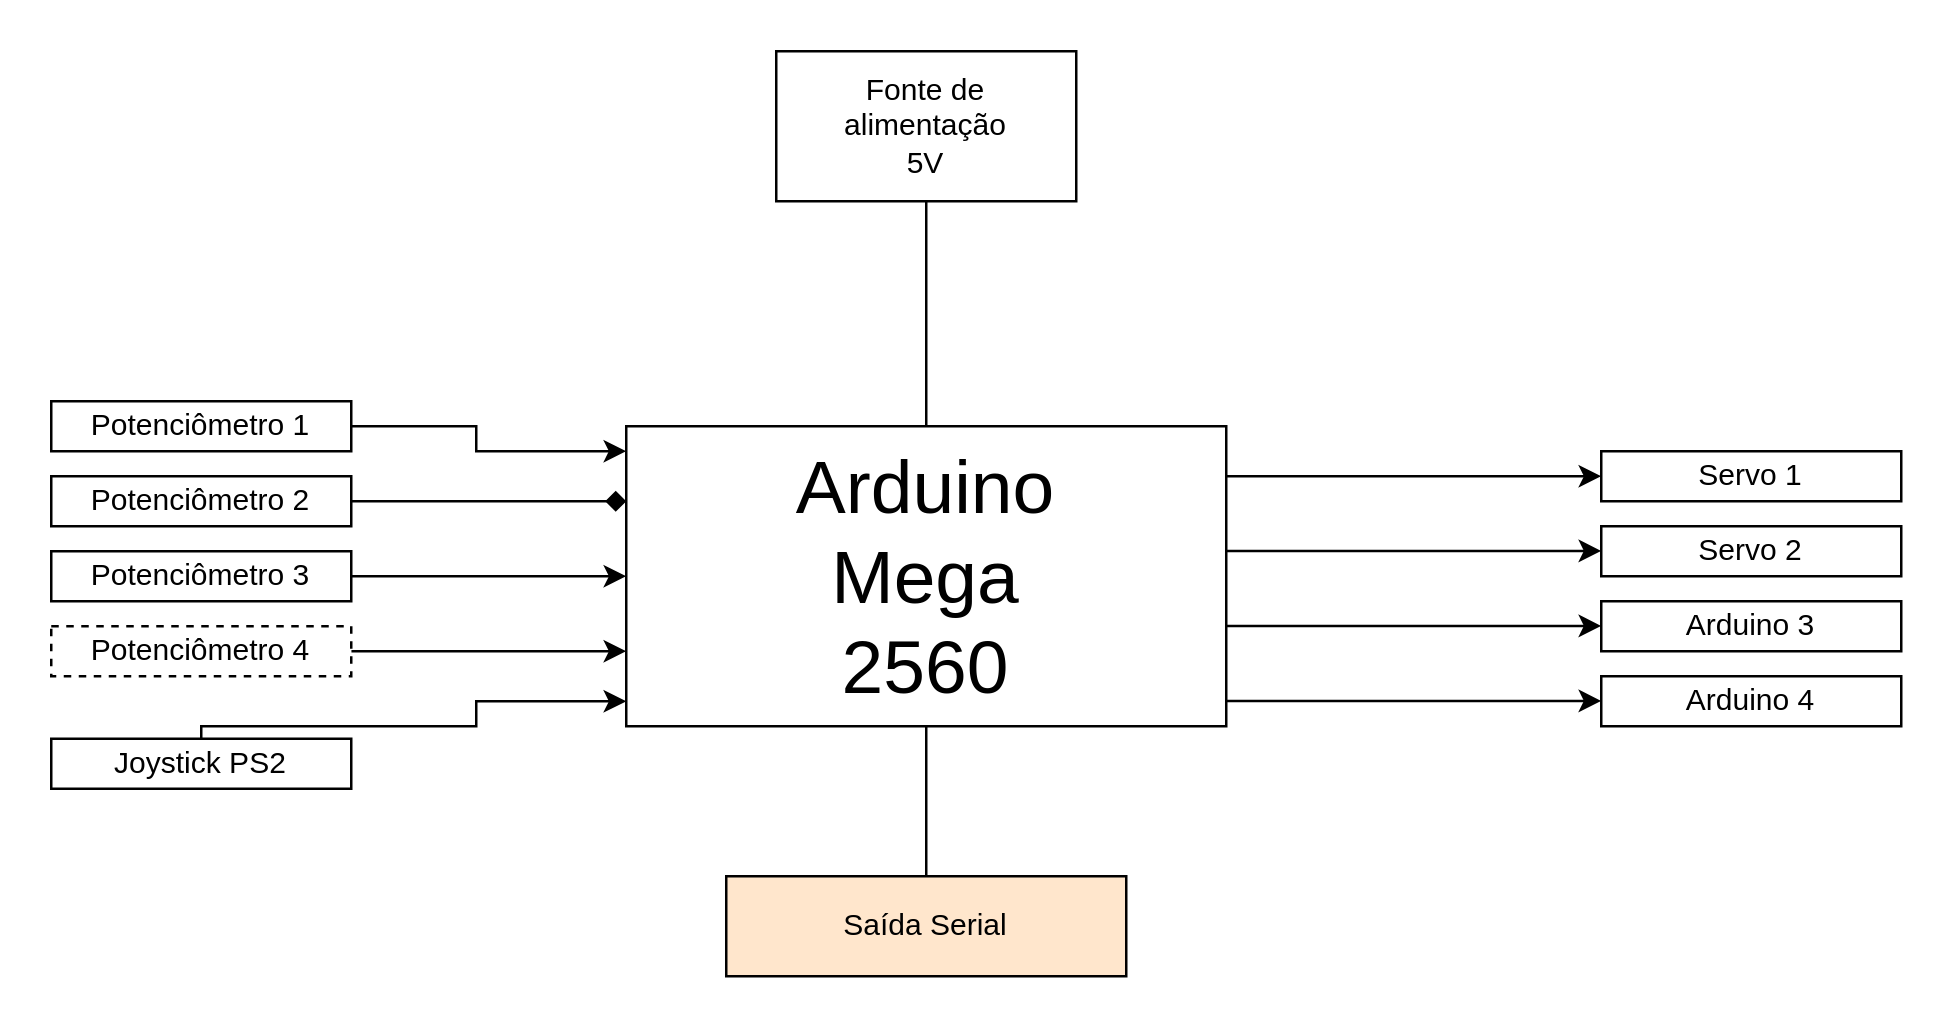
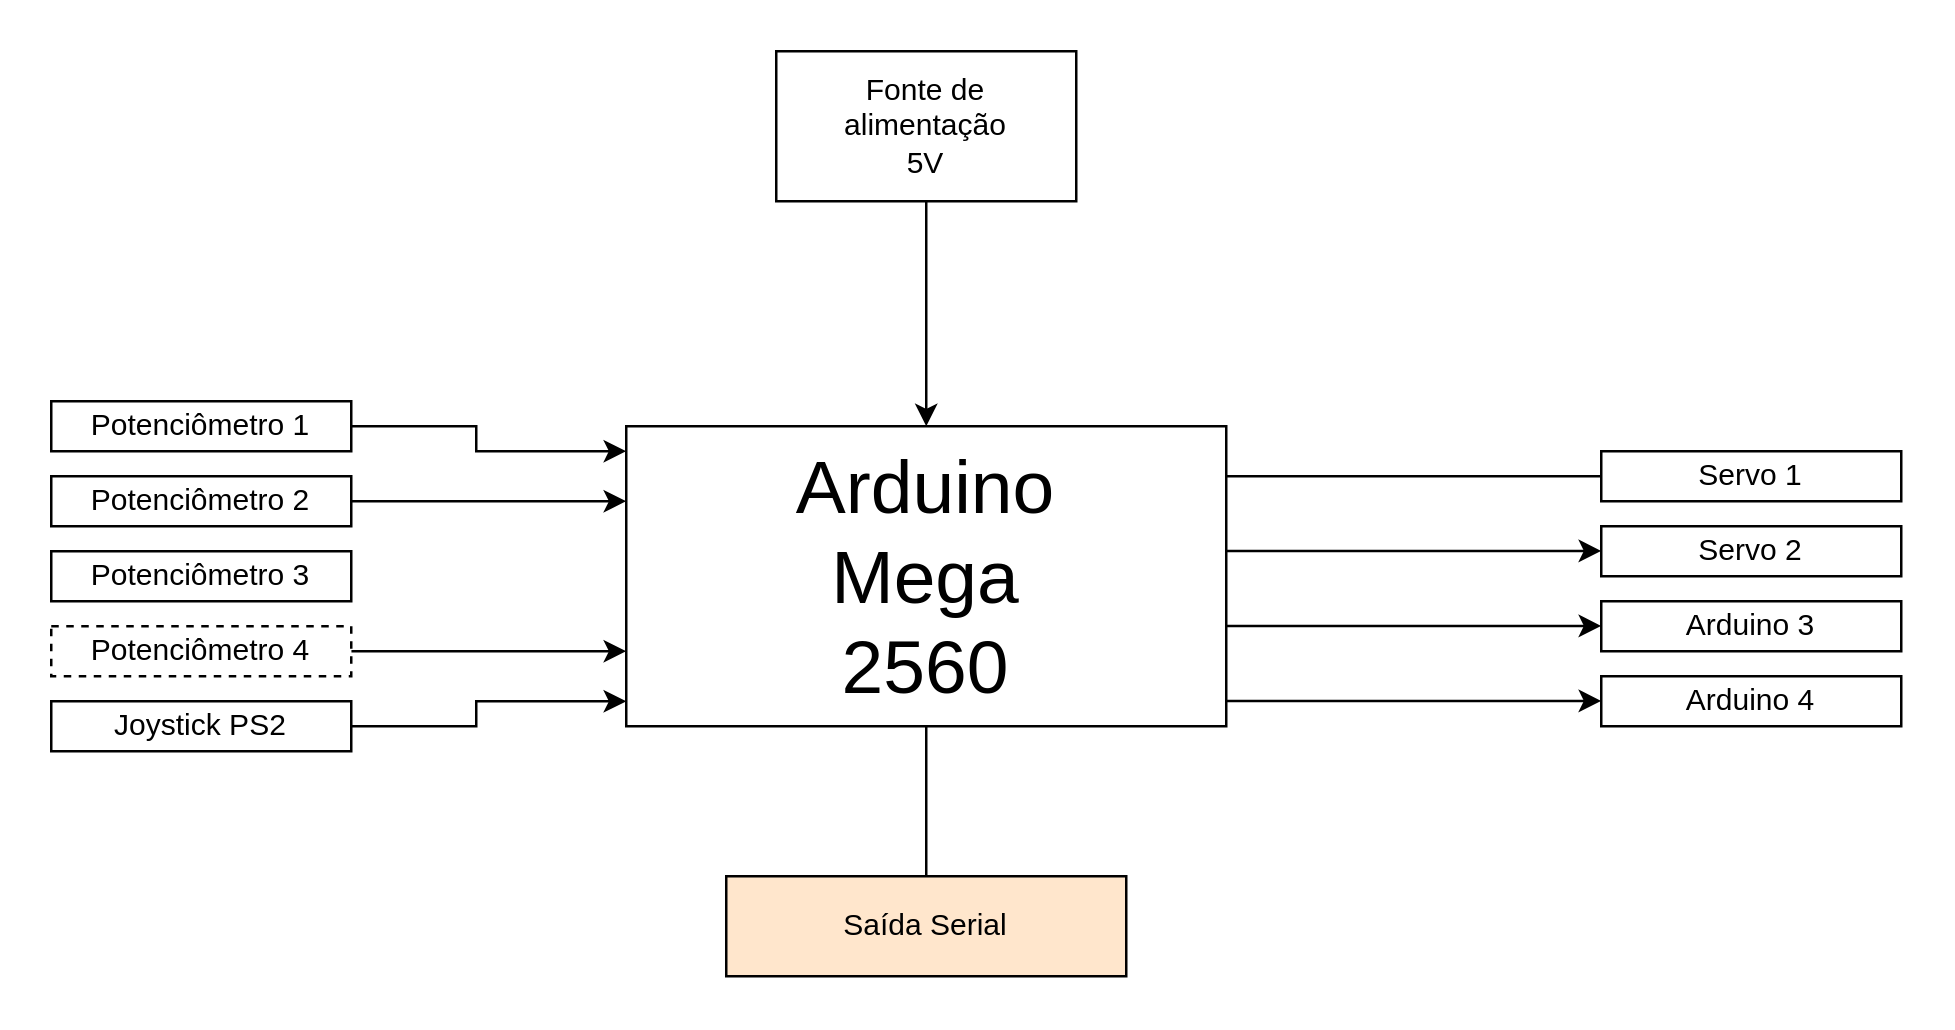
(926, 415) -> (926, 408)
(1583, 476) -> (1590, 476)
(606, 501) -> (607, 501)
(480, 576) -> none
(201, 764) -> (201, 726)
